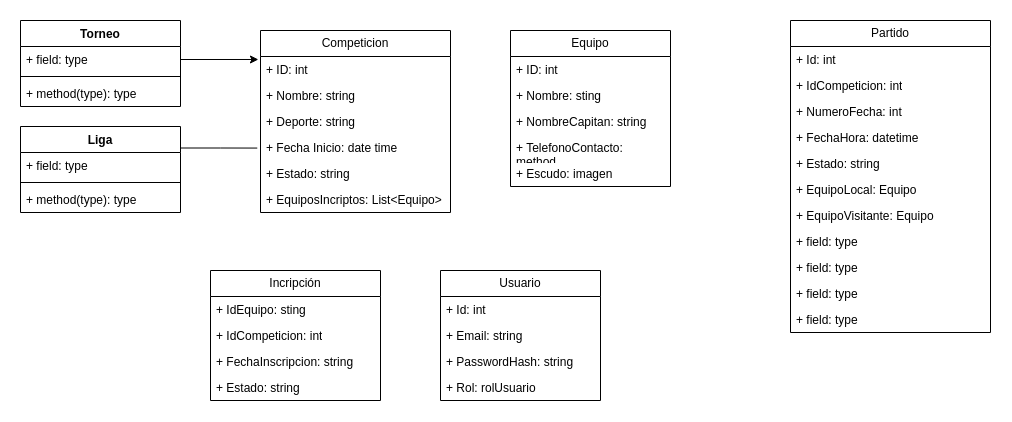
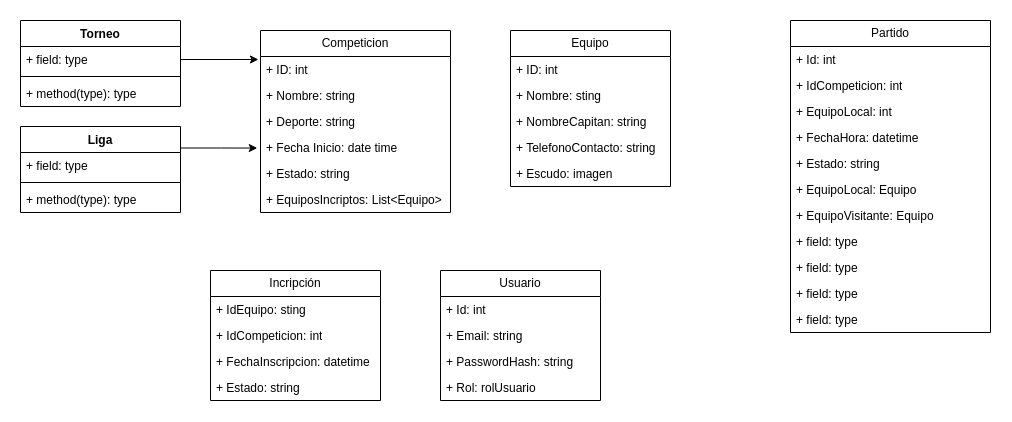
(851, 113) -> (848, 113)
(251, 148) -> (249, 148)
(592, 156) -> (592, 156)
(295, 363) -> (297, 370)
